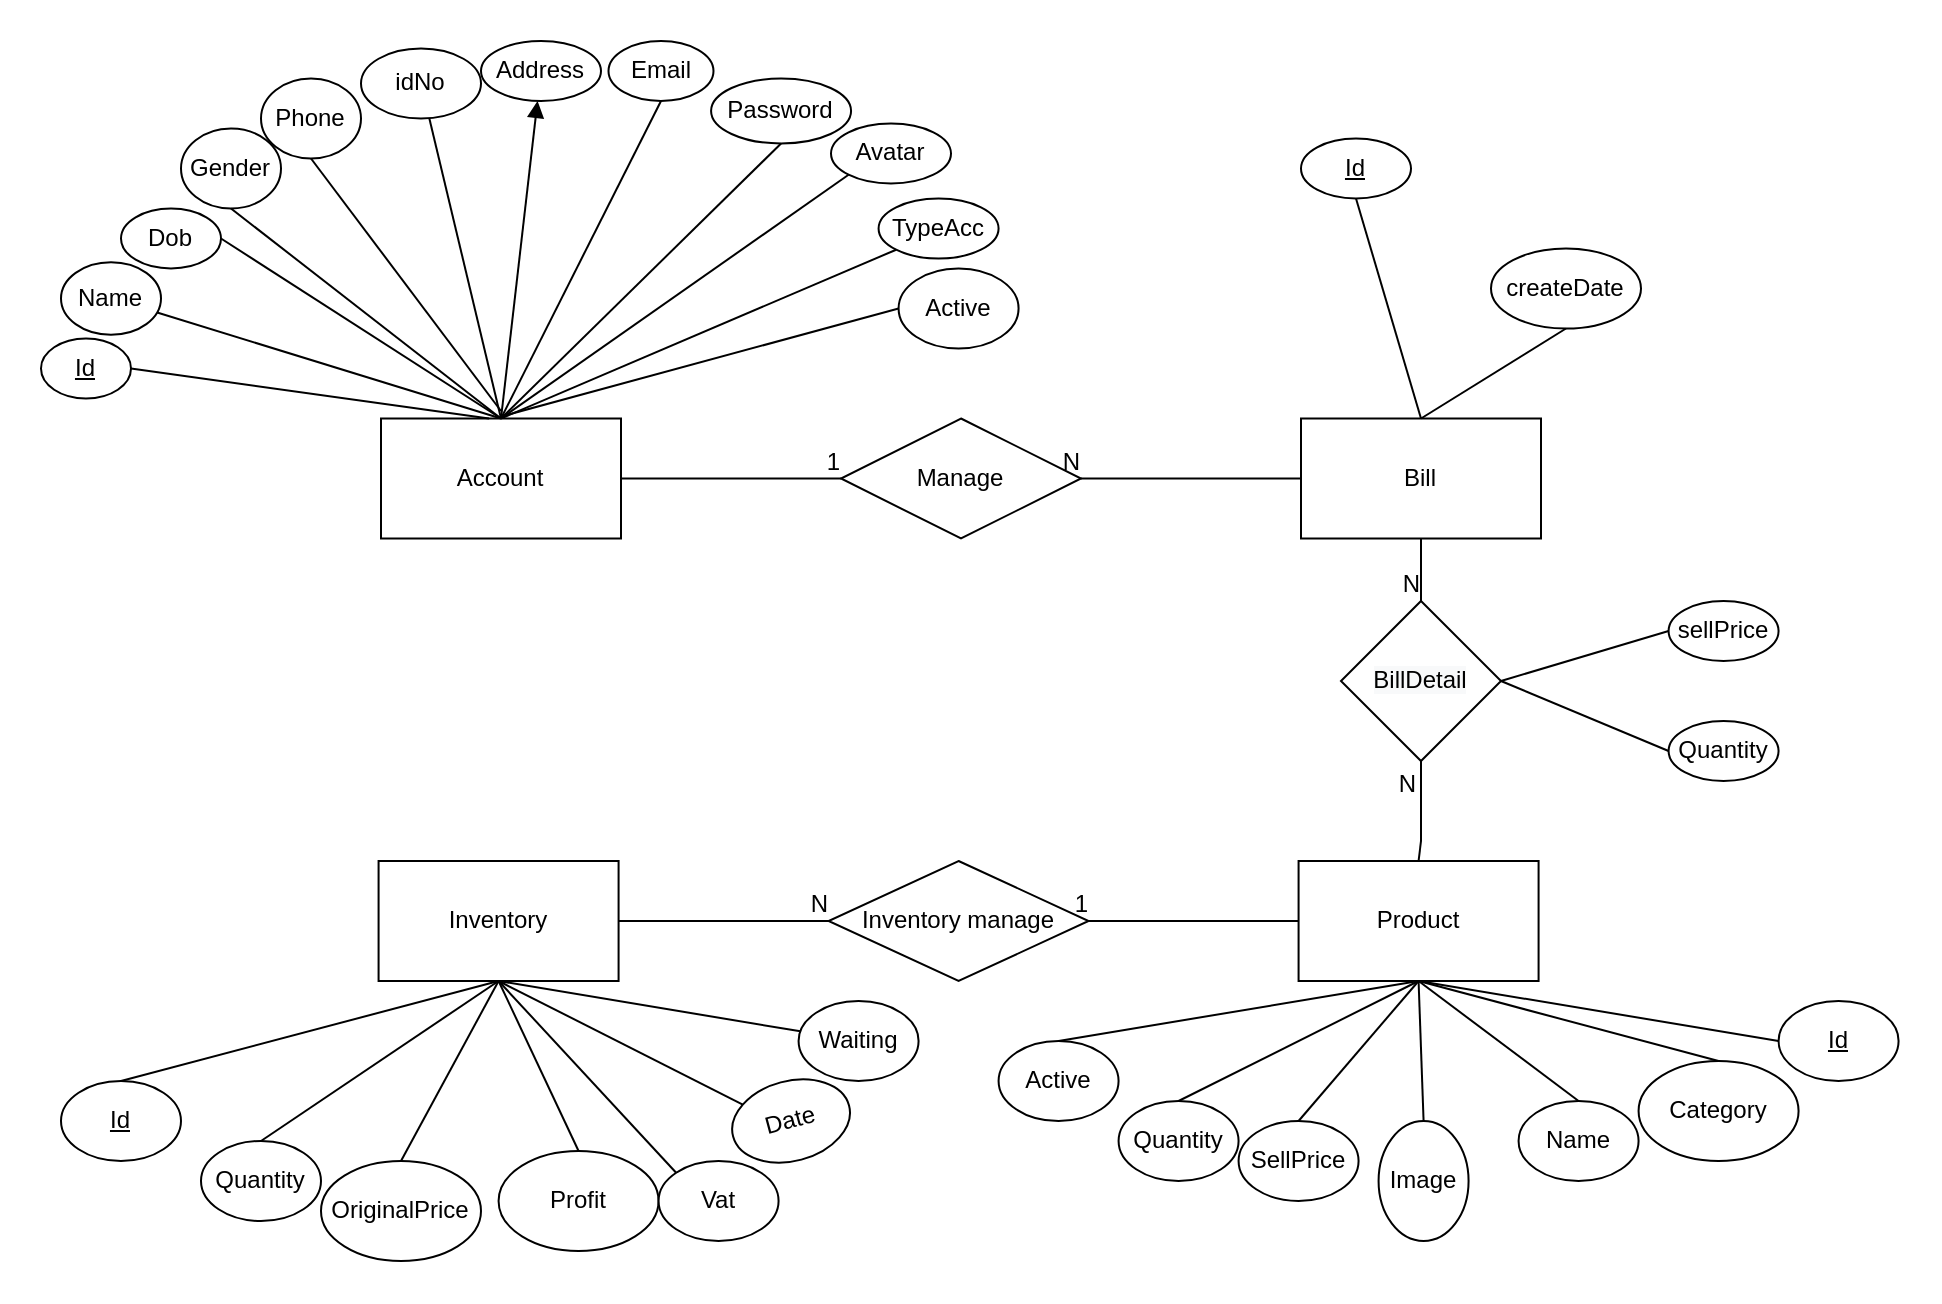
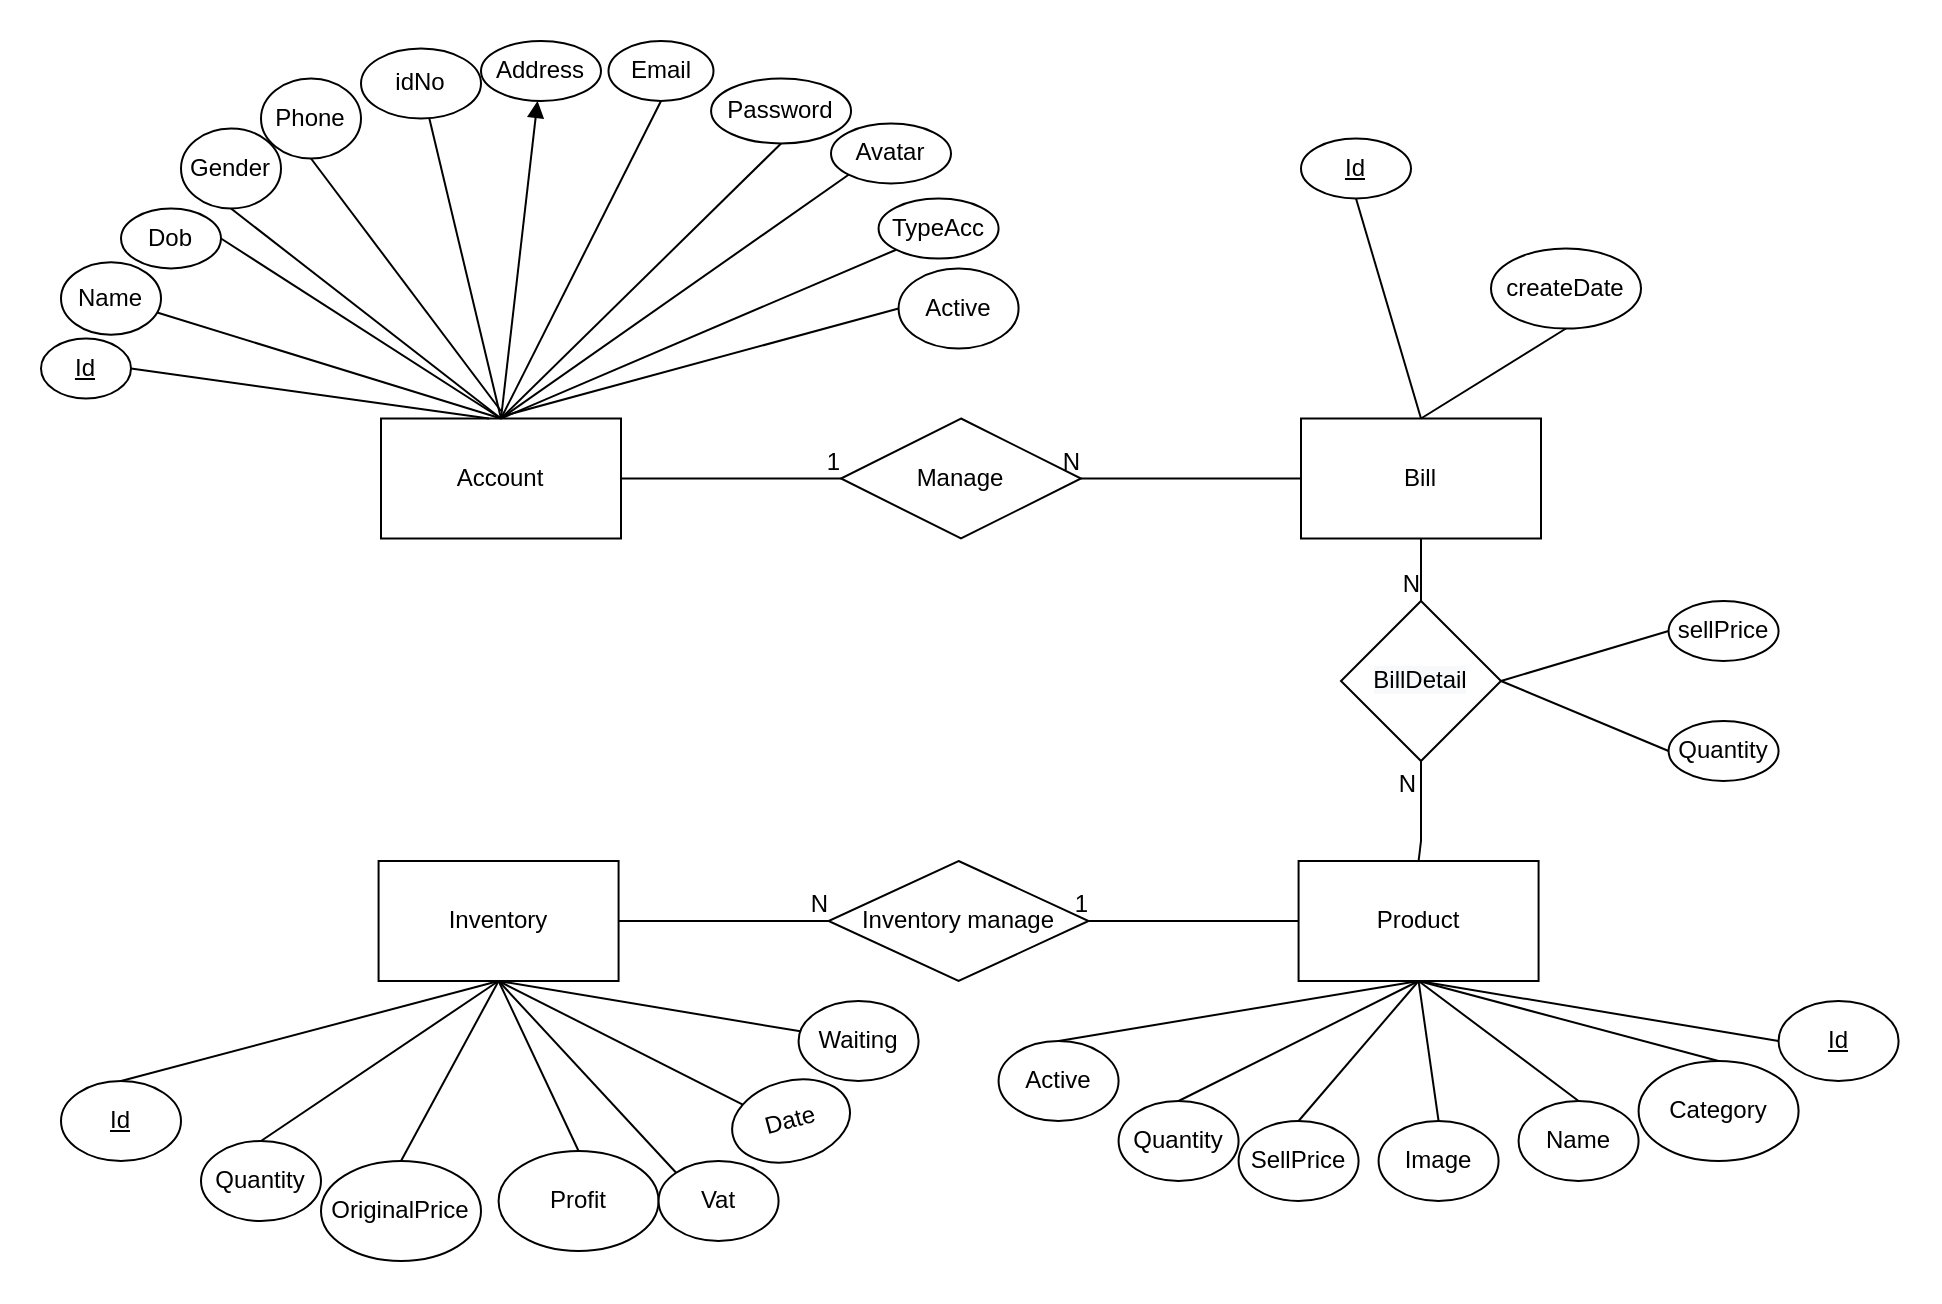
(1424, 1181) -> (1439, 1161)
